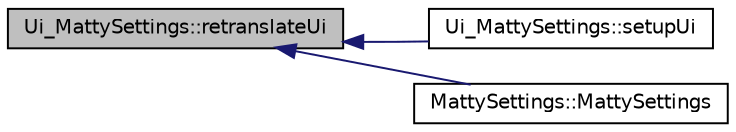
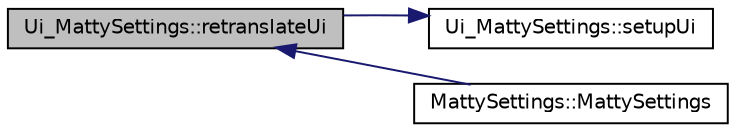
(396, 42) -> (376, 15)
